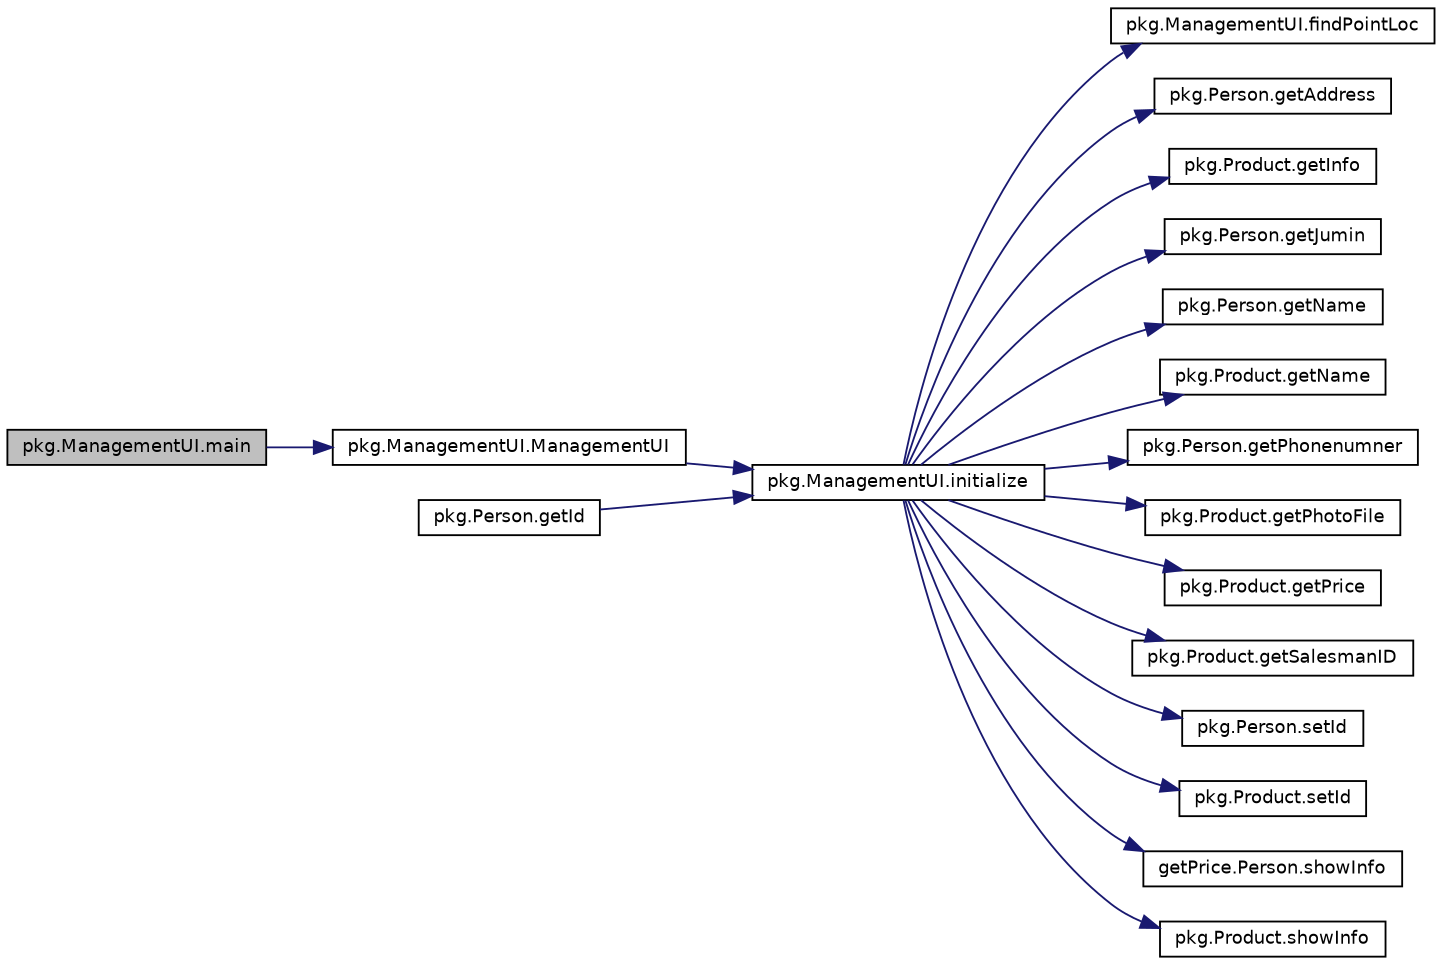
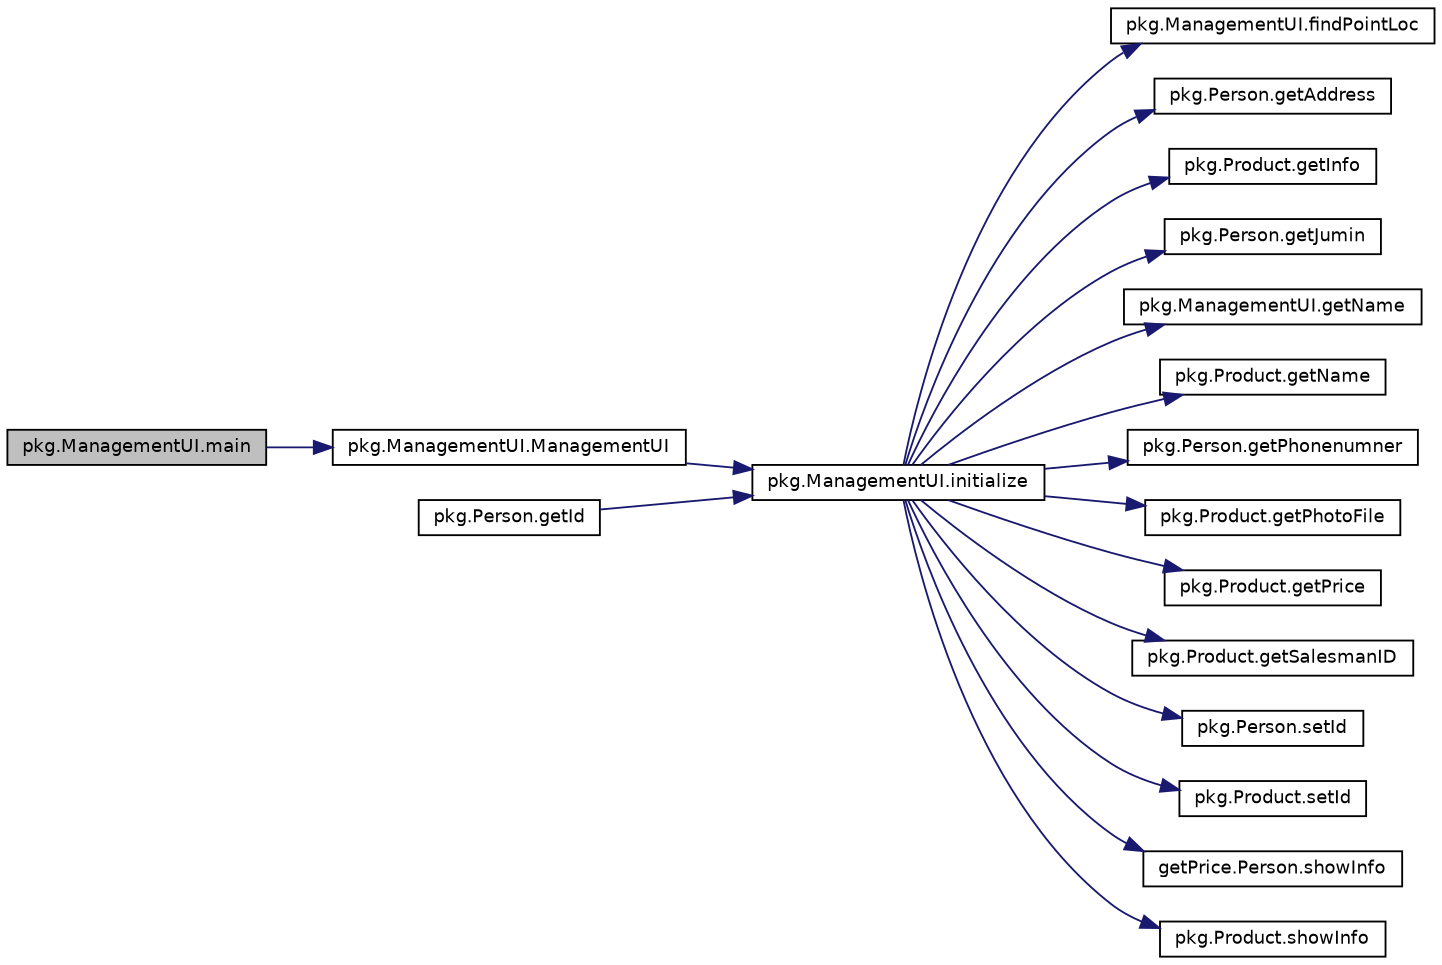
(1273, 307) -> (1273, 307)
